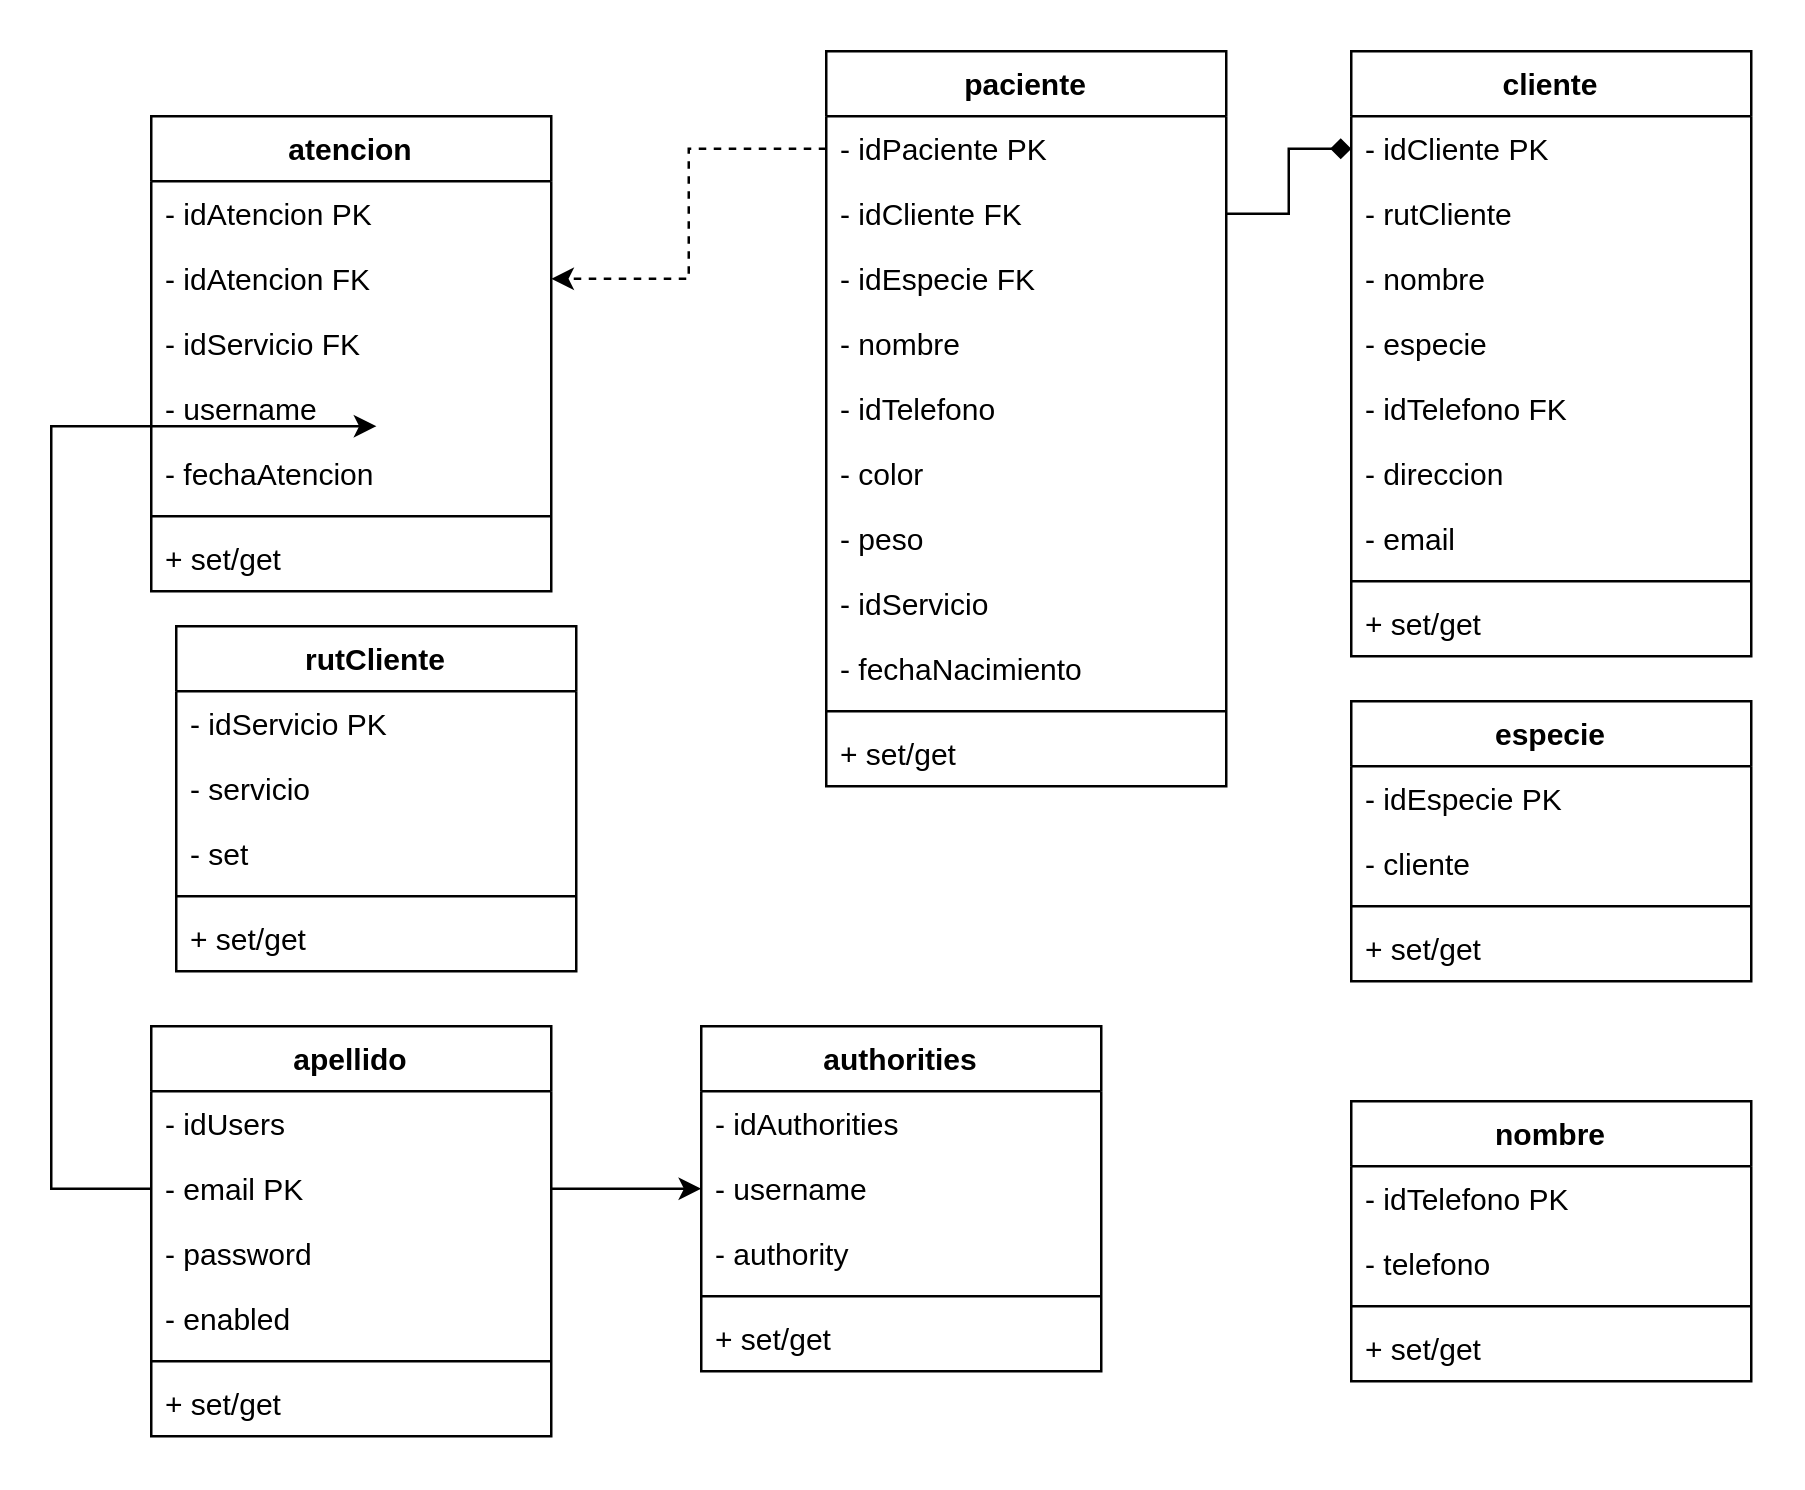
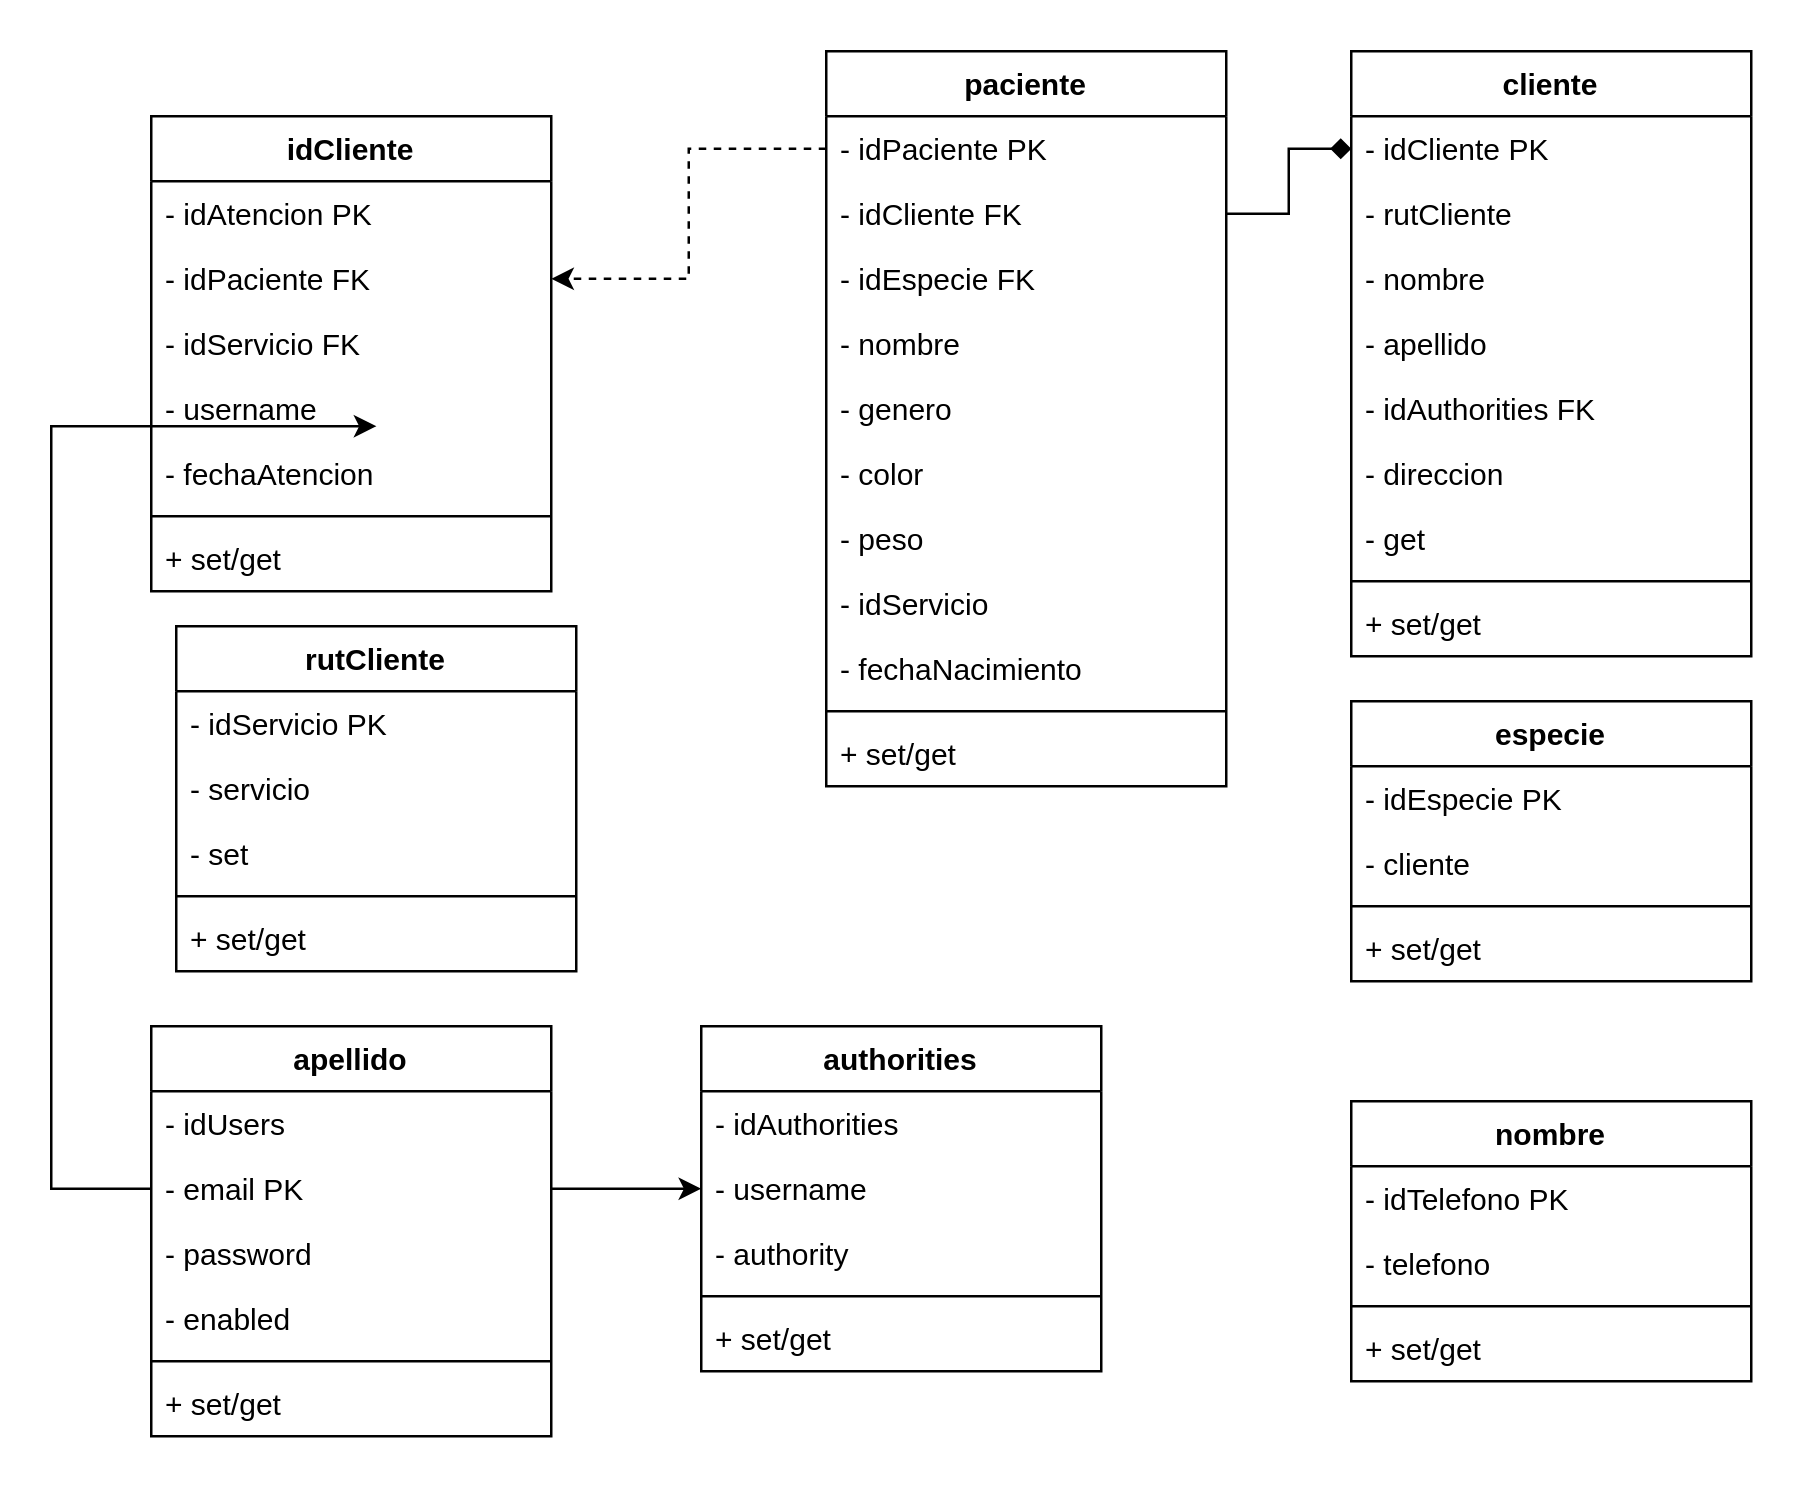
(350, 150) -> (350, 150)
(275, 280) -> (275, 280)
(1433, 345) -> (1433, 345)
(929, 410) -> (903, 410)
(1475, 410) -> (1497, 410)
(1412, 540) -> (1403, 540)
